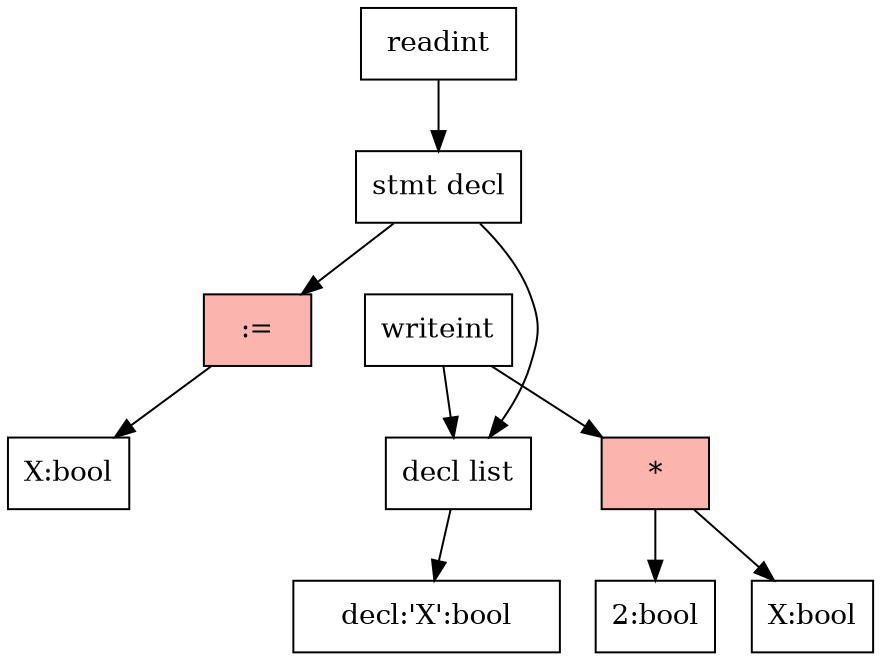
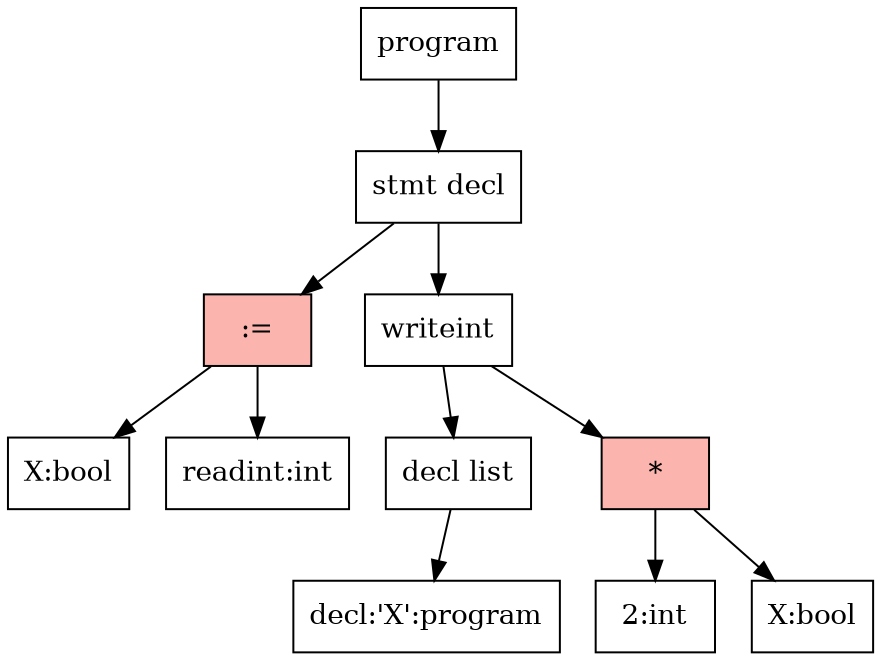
(439, 44) -> (439, 44)
(537, 318) -> (439, 249)
none -> (258, 473)
(427, 617) -> (427, 617)
(655, 617) -> (655, 617)
